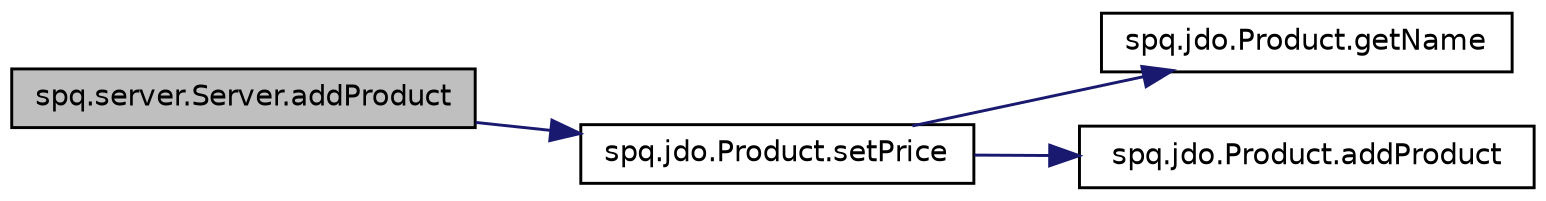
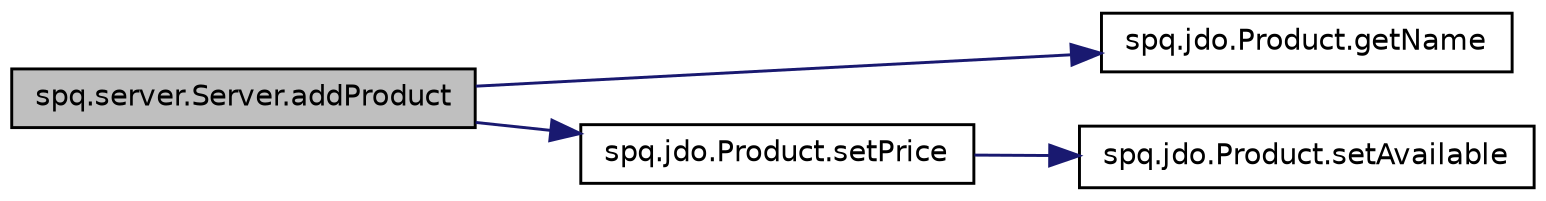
(1028, 101) -> (773, 70)
(1307, 157) -> (1307, 157)
